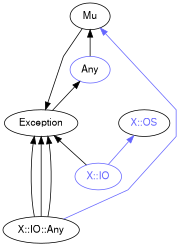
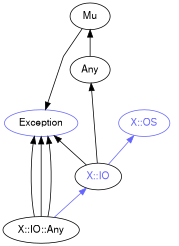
(90, 70) -> (90, 70)
(64, 99) -> (94, 127)
(41, 123) -> (41, 123)
(144, 123) -> (144, 123)
(172, 141) -> (68, 205)
(98, 177) -> (98, 177)
